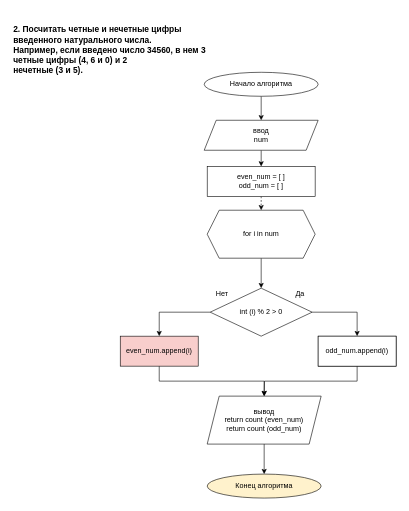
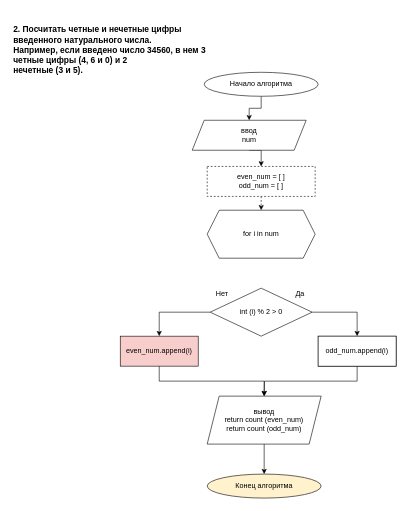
(261, 135) -> (249, 135)
(261, 182) -> (261, 182)
(261, 282) -> none
